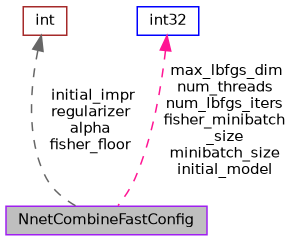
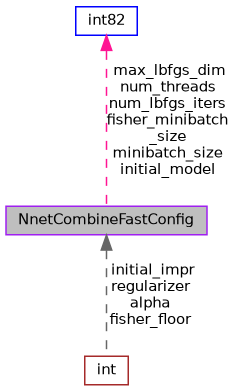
(168, 21) -> (106, 21)
(34, 136) -> (106, 303)
